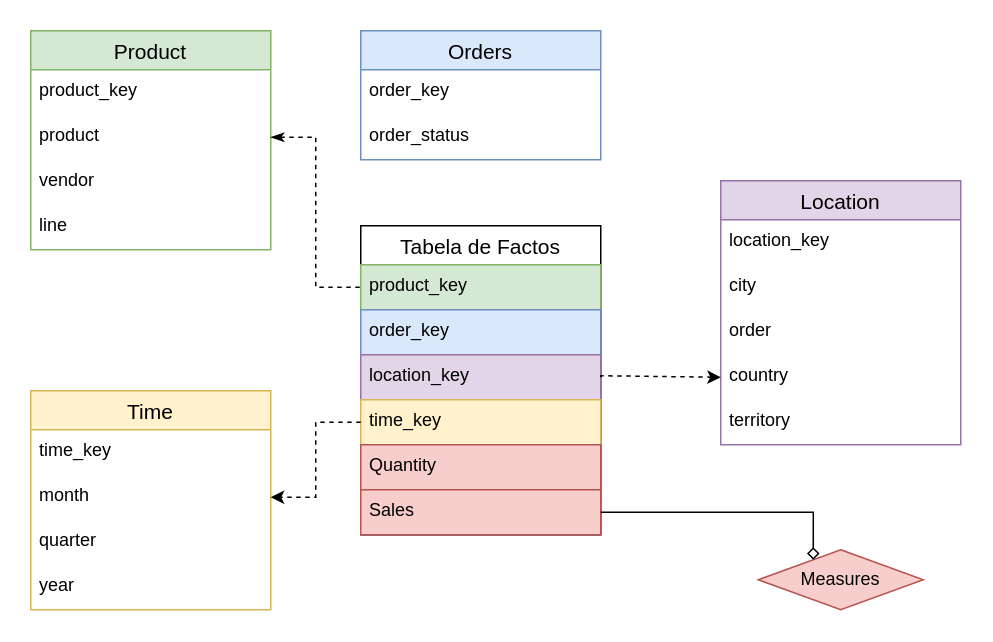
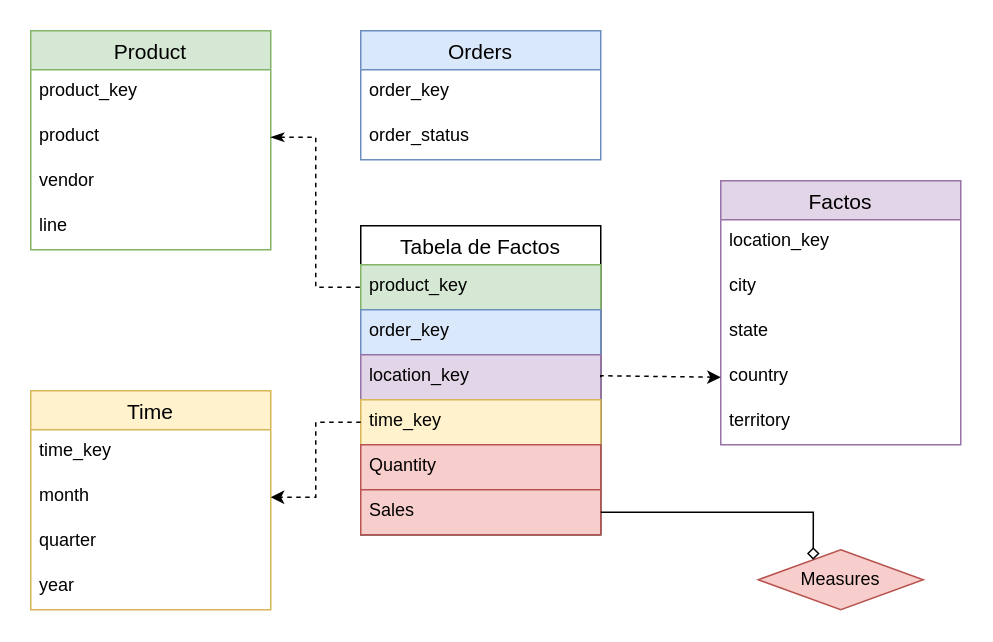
(840, 202) -> (840, 202)
(754, 330) -> (754, 330)
